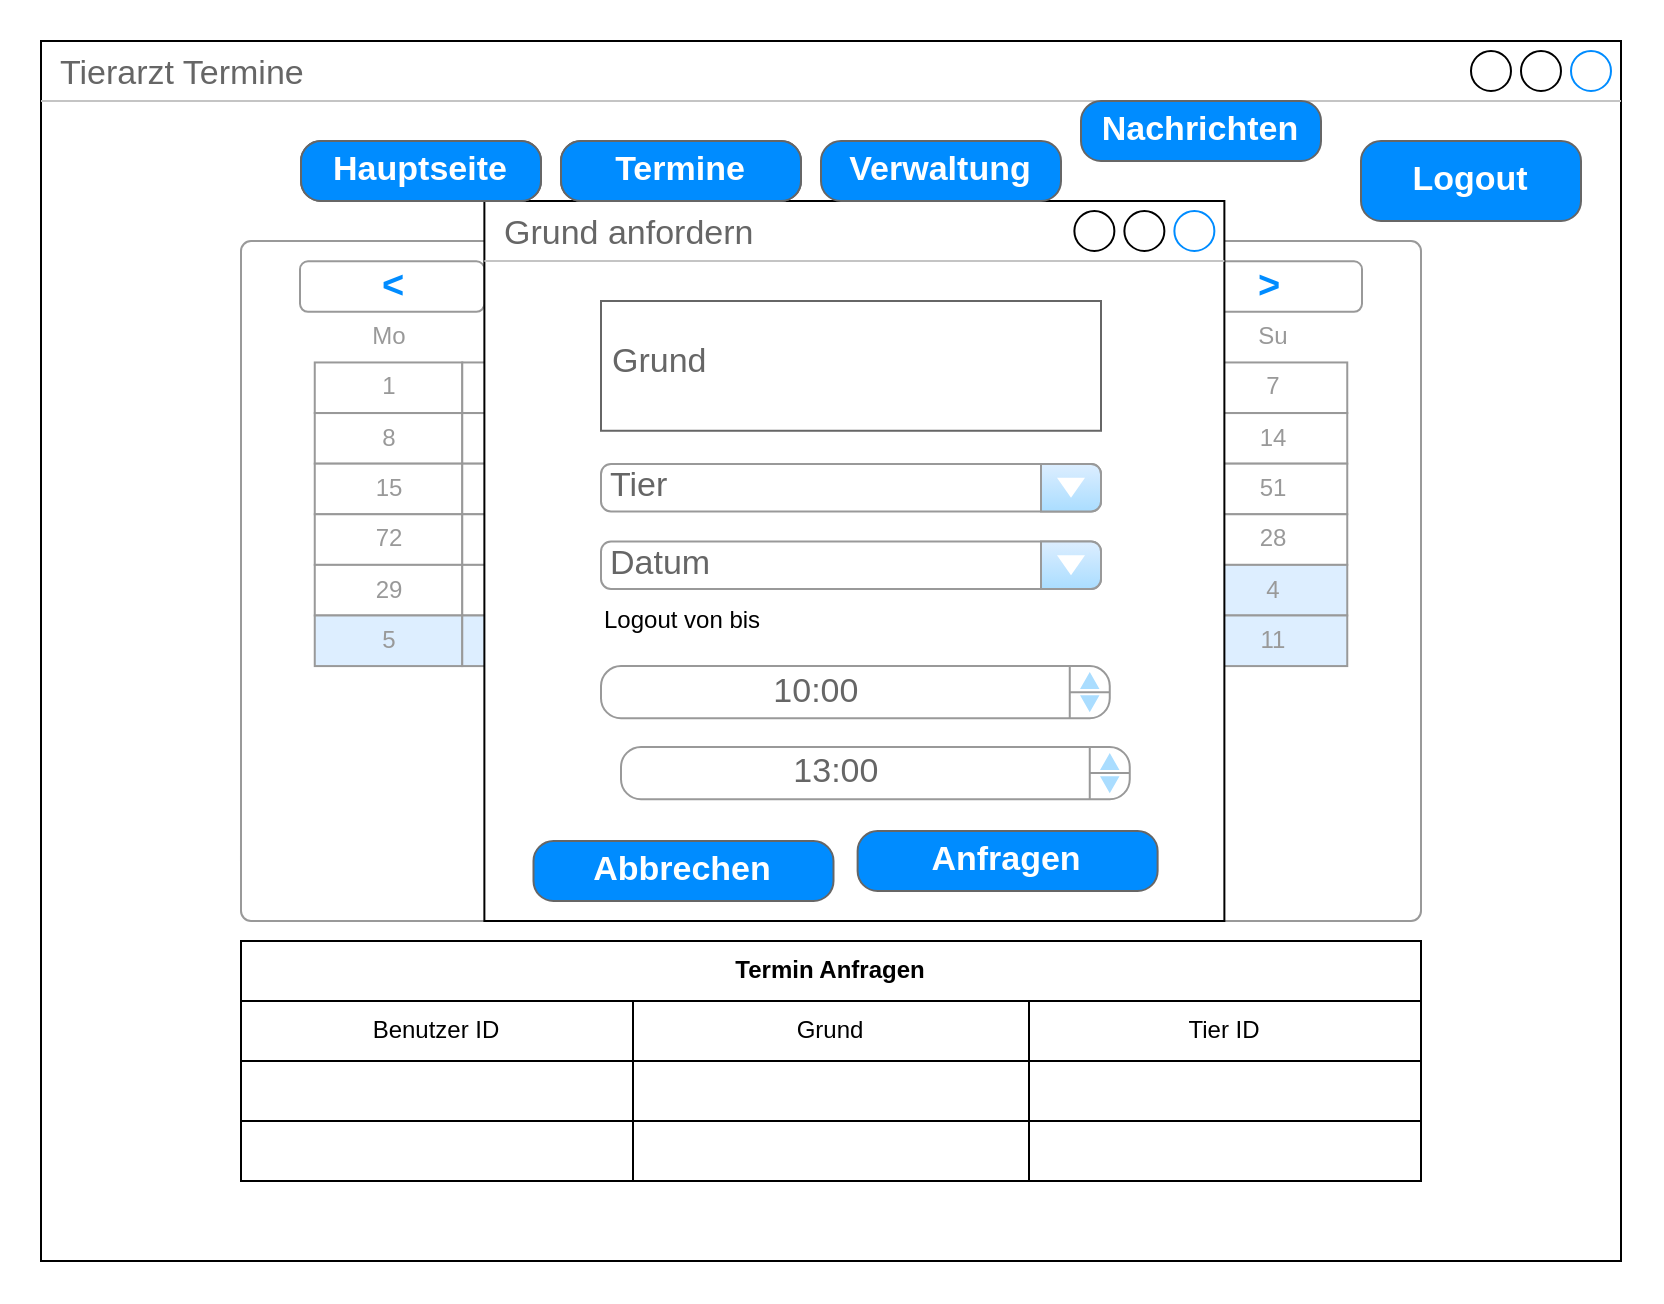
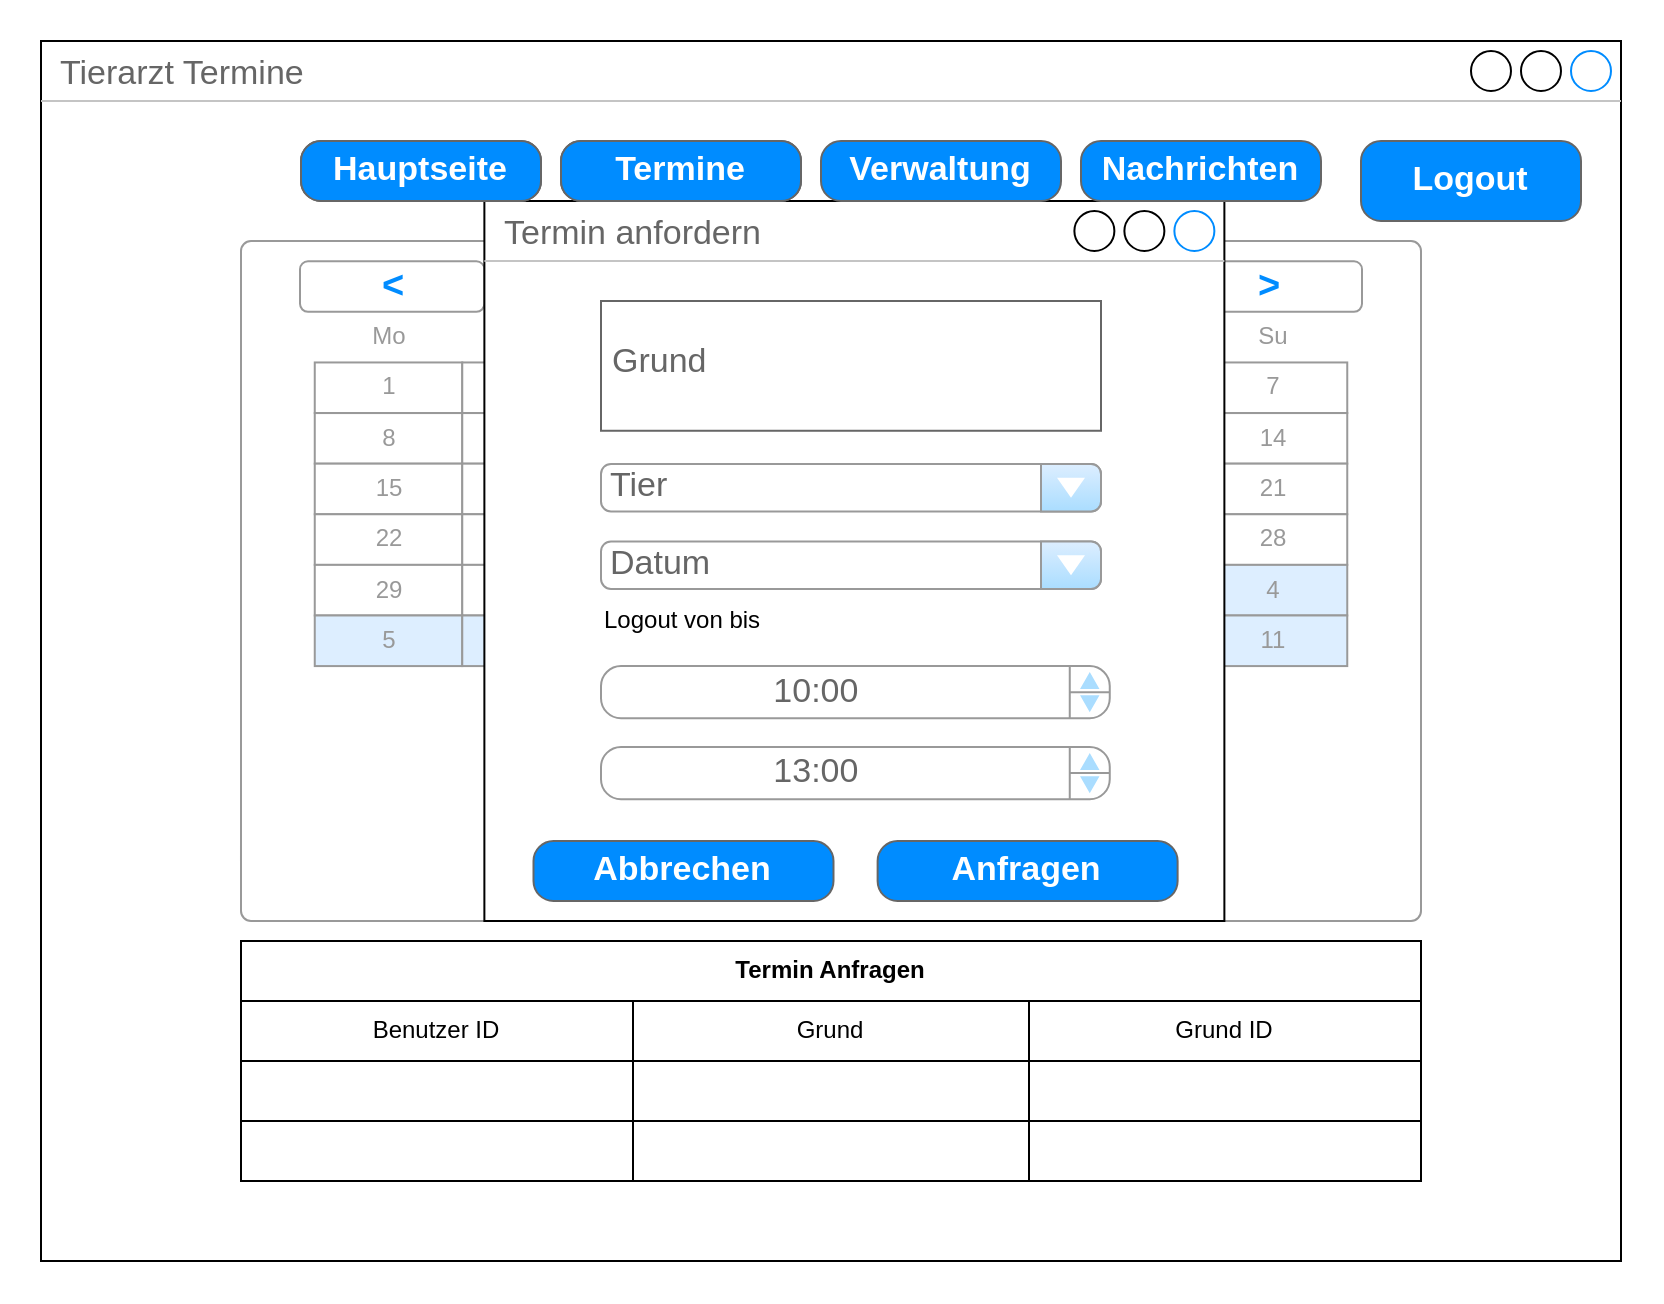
(1201, 131) -> (1201, 171)
(643, 235) -> (648, 235)
(1274, 489) -> (1274, 489)
(390, 539) -> (390, 539)
(875, 773) -> (855, 773)
(1008, 861) -> (1028, 871)
(1225, 1031) -> (1225, 1031)
